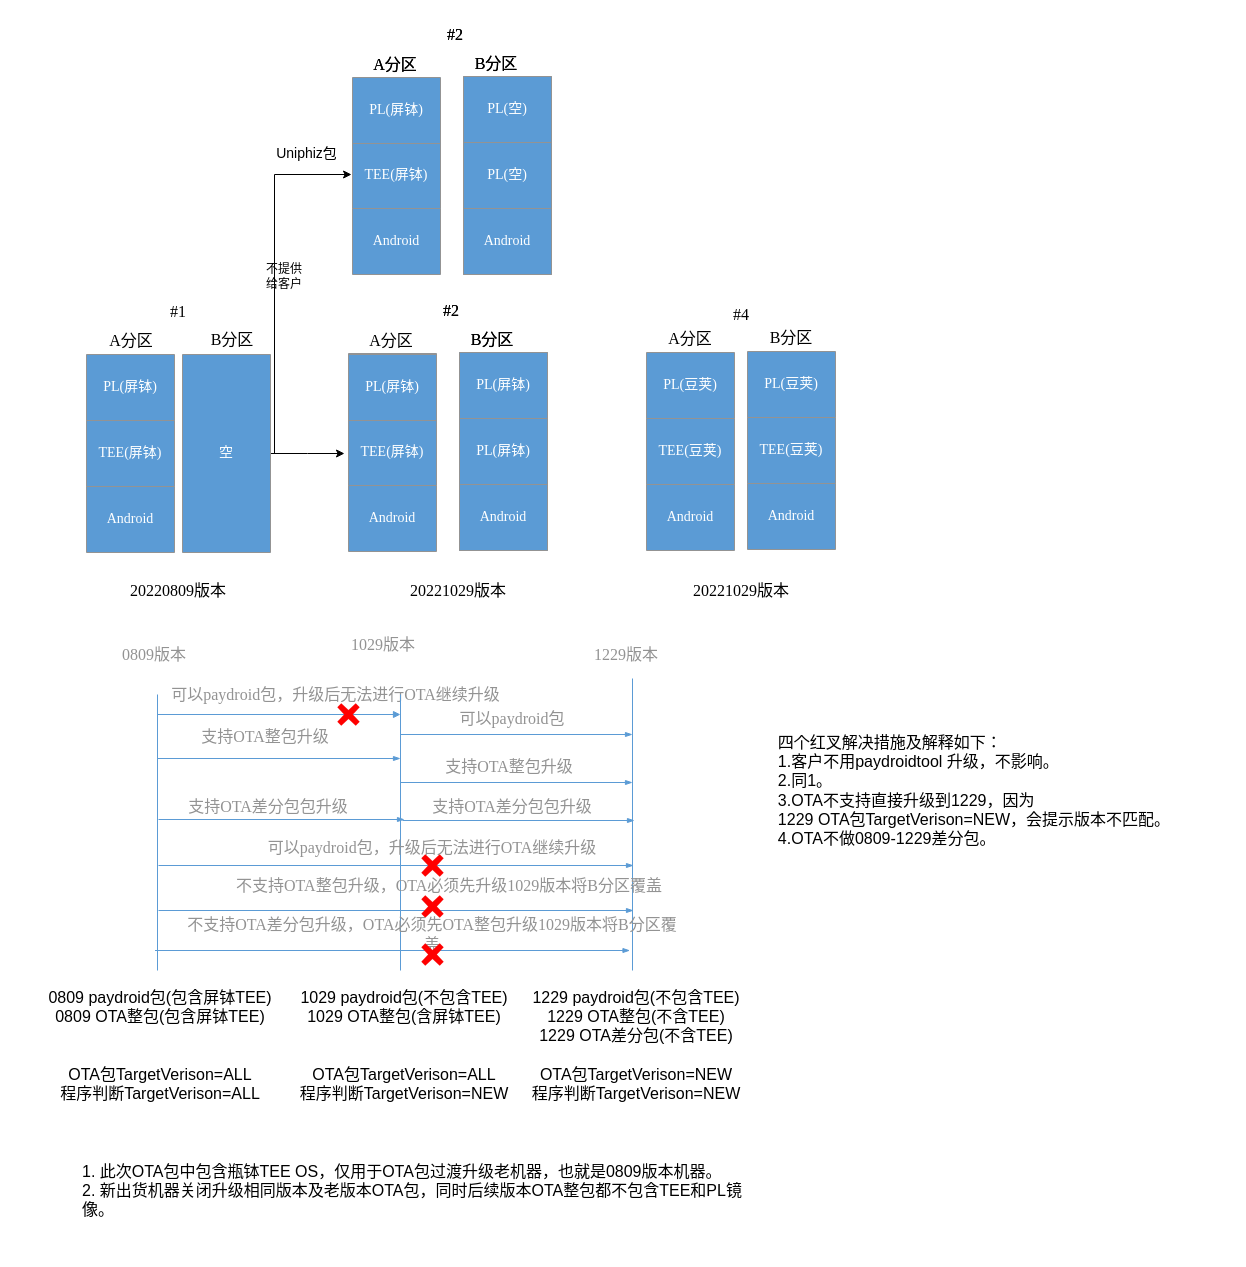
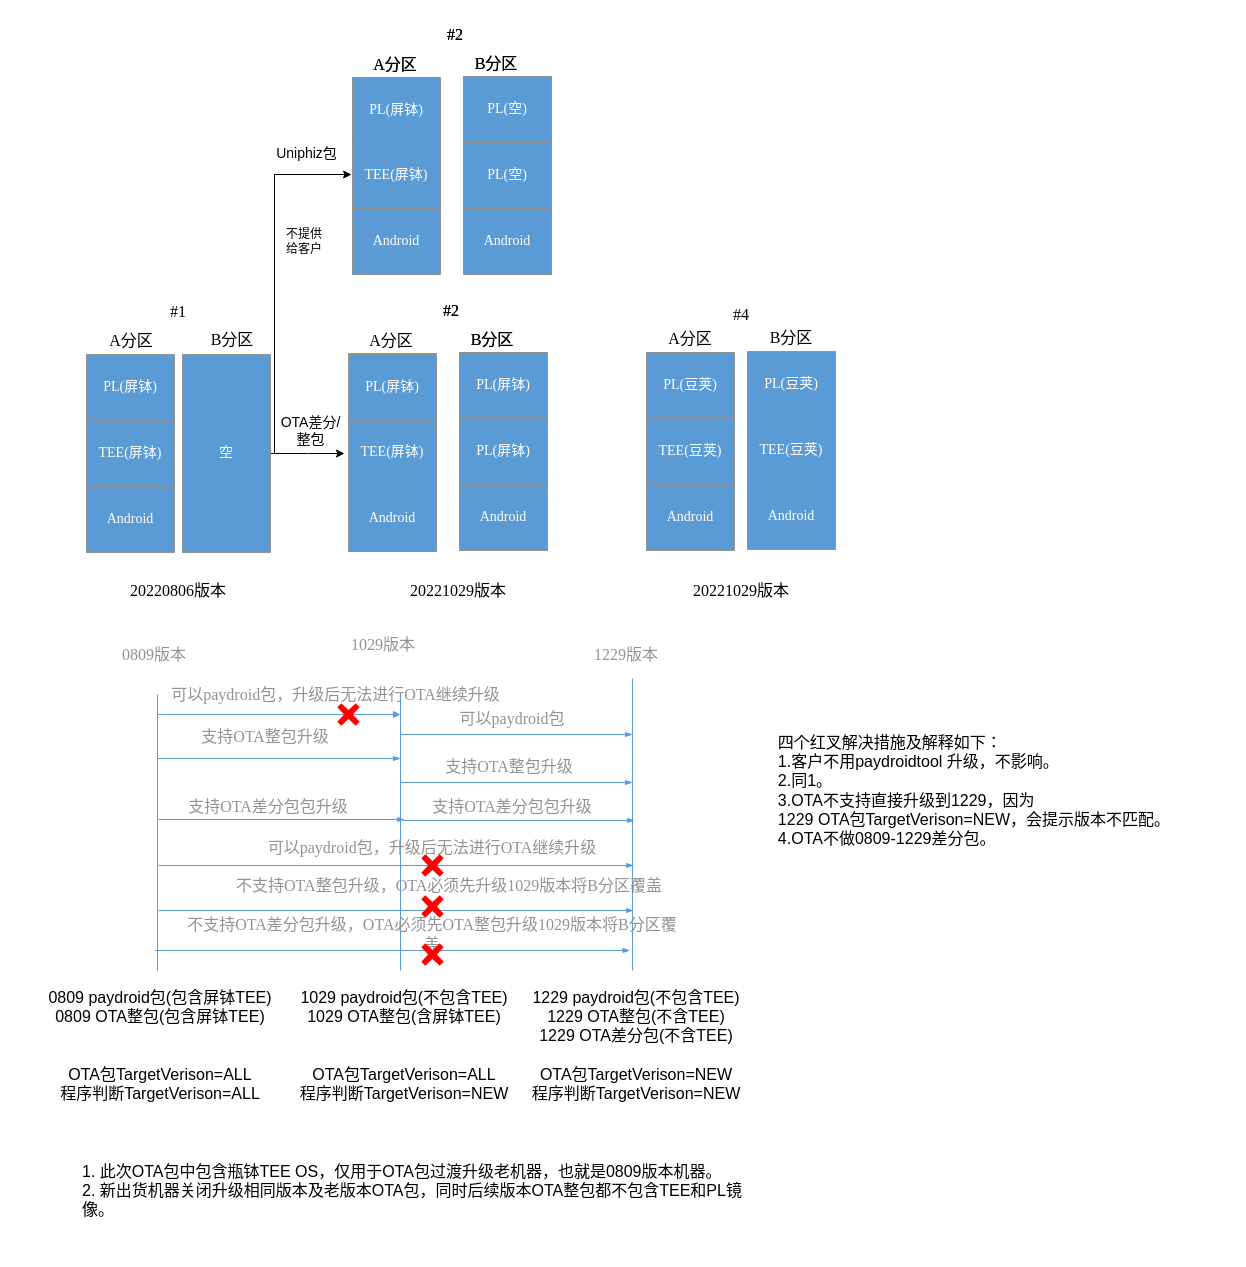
(285, 277) -> (305, 242)
none -> (311, 431)
(179, 591) -> (179, 591)
